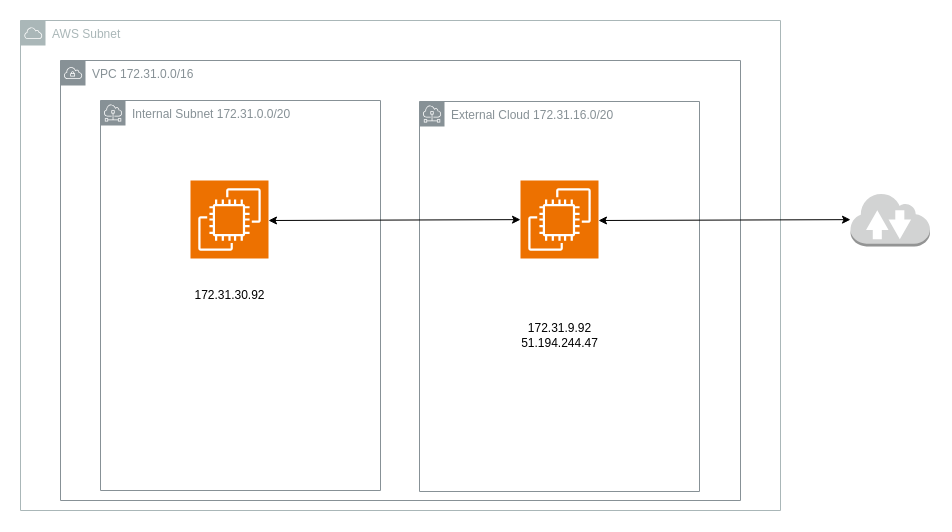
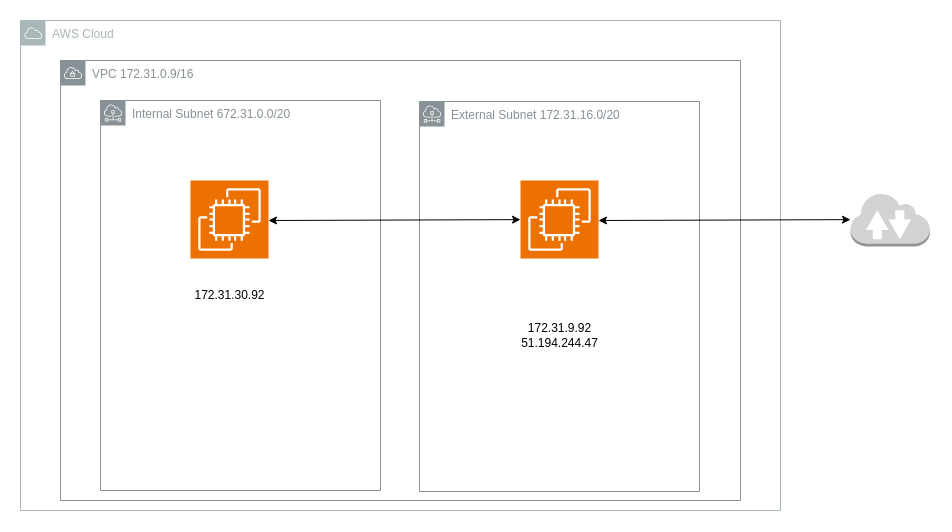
(85, 35) -> (80, 35)
(143, 75) -> (143, 75)
(221, 115) -> (221, 115)
(538, 116) -> (543, 116)
